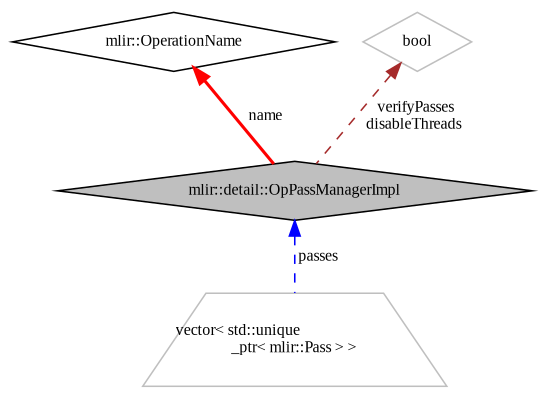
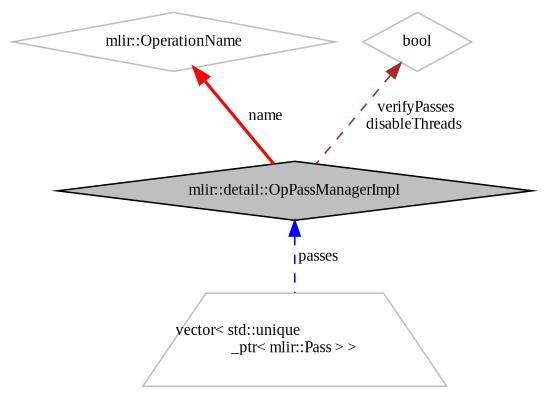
(174, 42) -> (174, 42)
